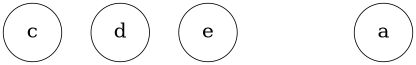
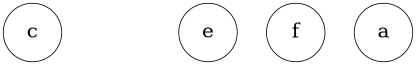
(120, 32) -> none
none -> (296, 32)
